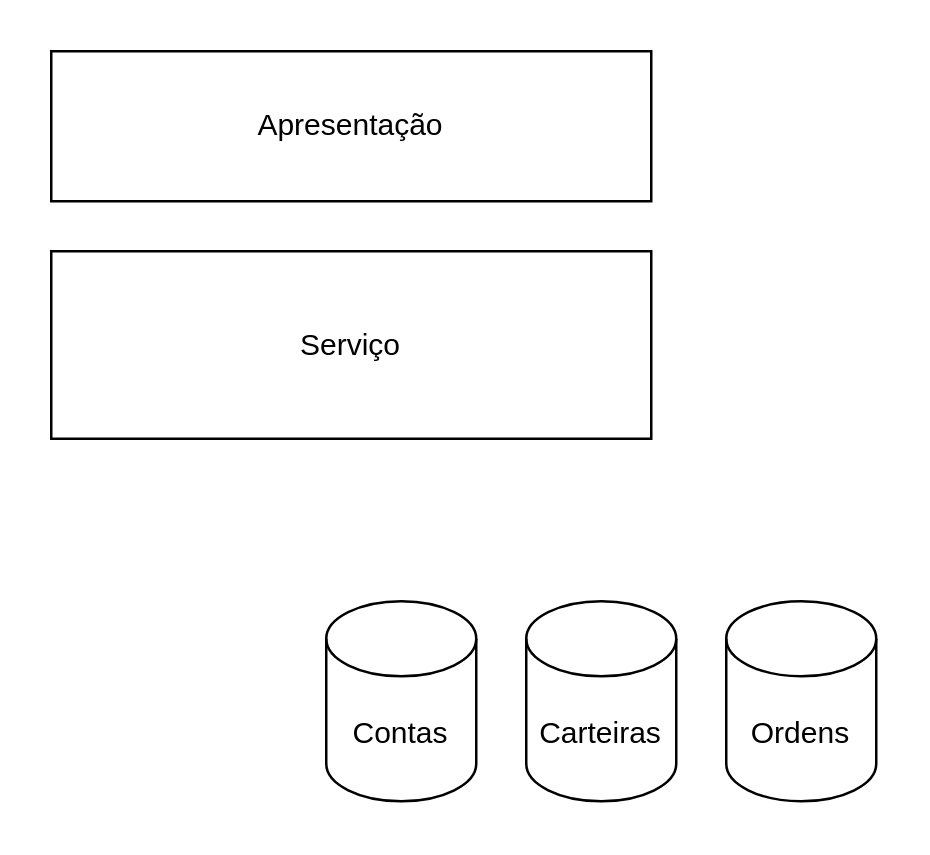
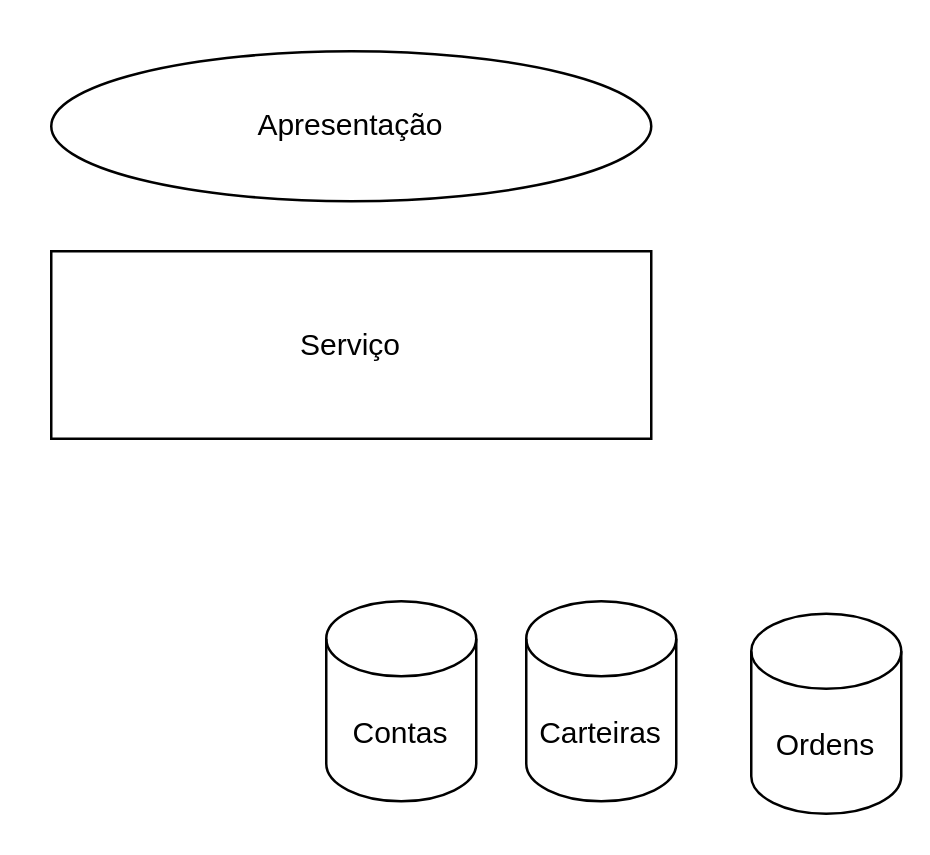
(351, 126) -> (351, 126)
(801, 701) -> (826, 714)
